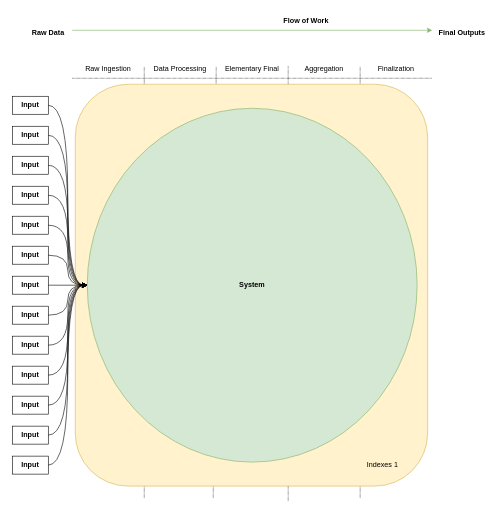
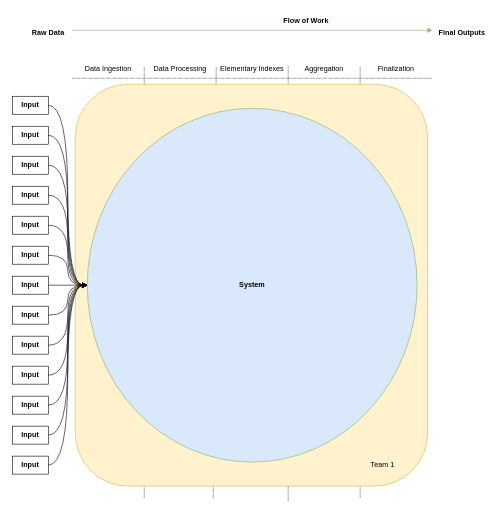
(108, 69) -> (108, 69)
(252, 69) -> (252, 69)
(252, 285) -> (252, 285)
(383, 465) -> (383, 465)
